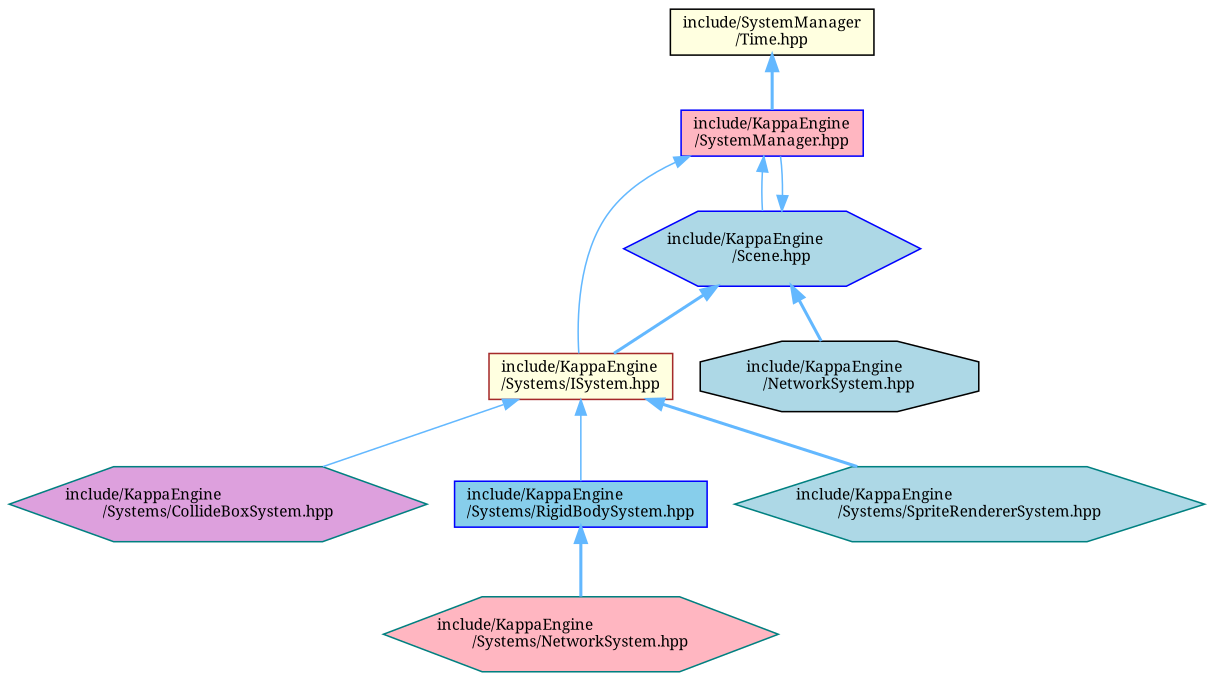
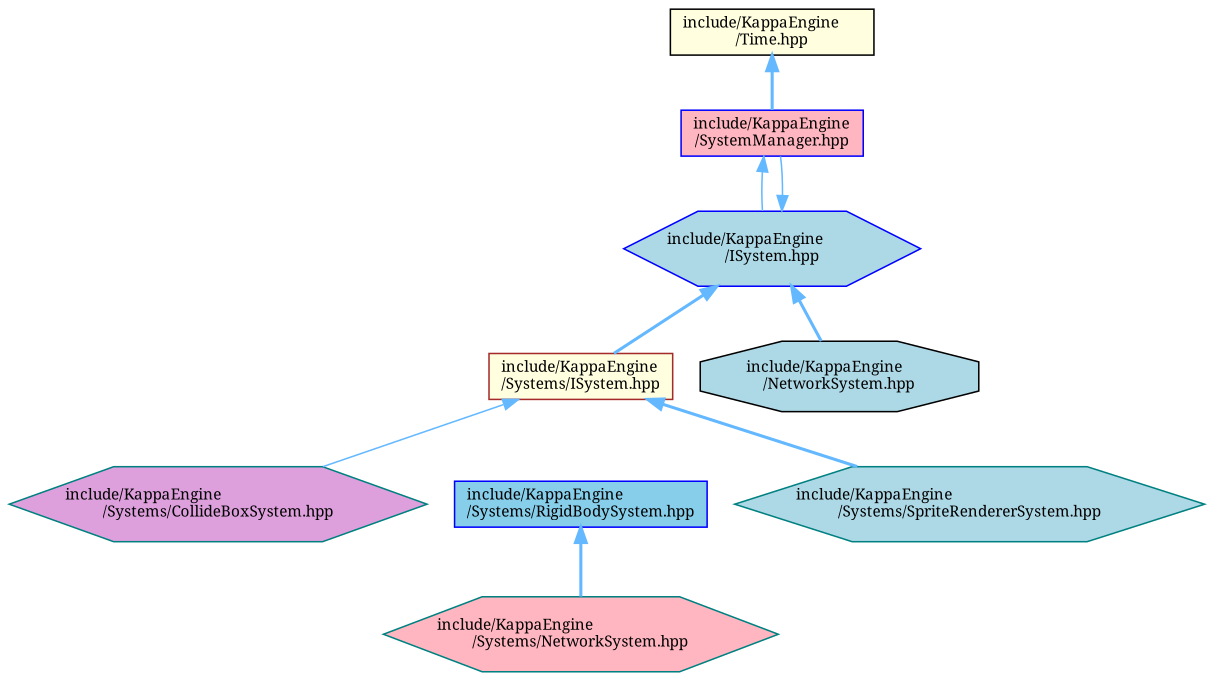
(772, 32) -> (772, 32)
(594, 240) -> none
(772, 249) -> (772, 249)
(581, 448) -> none
